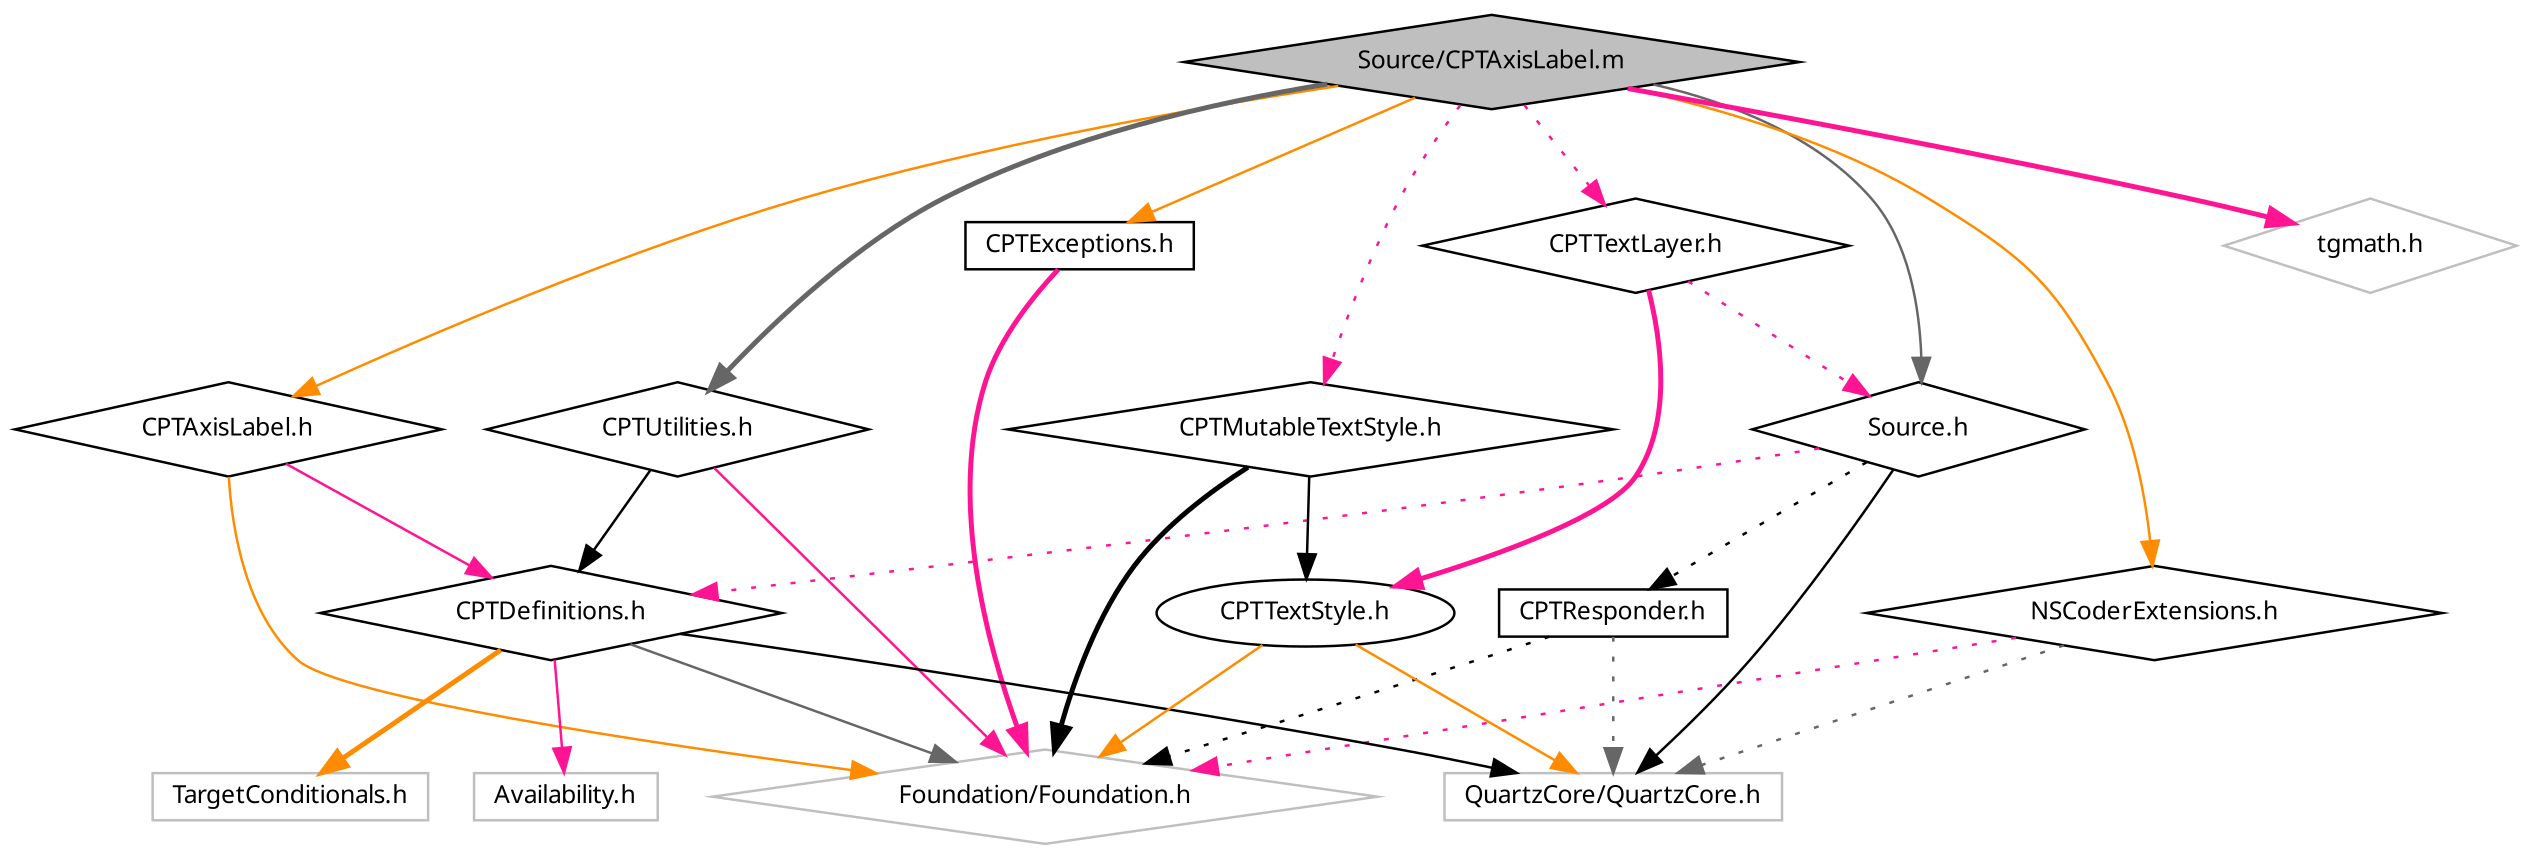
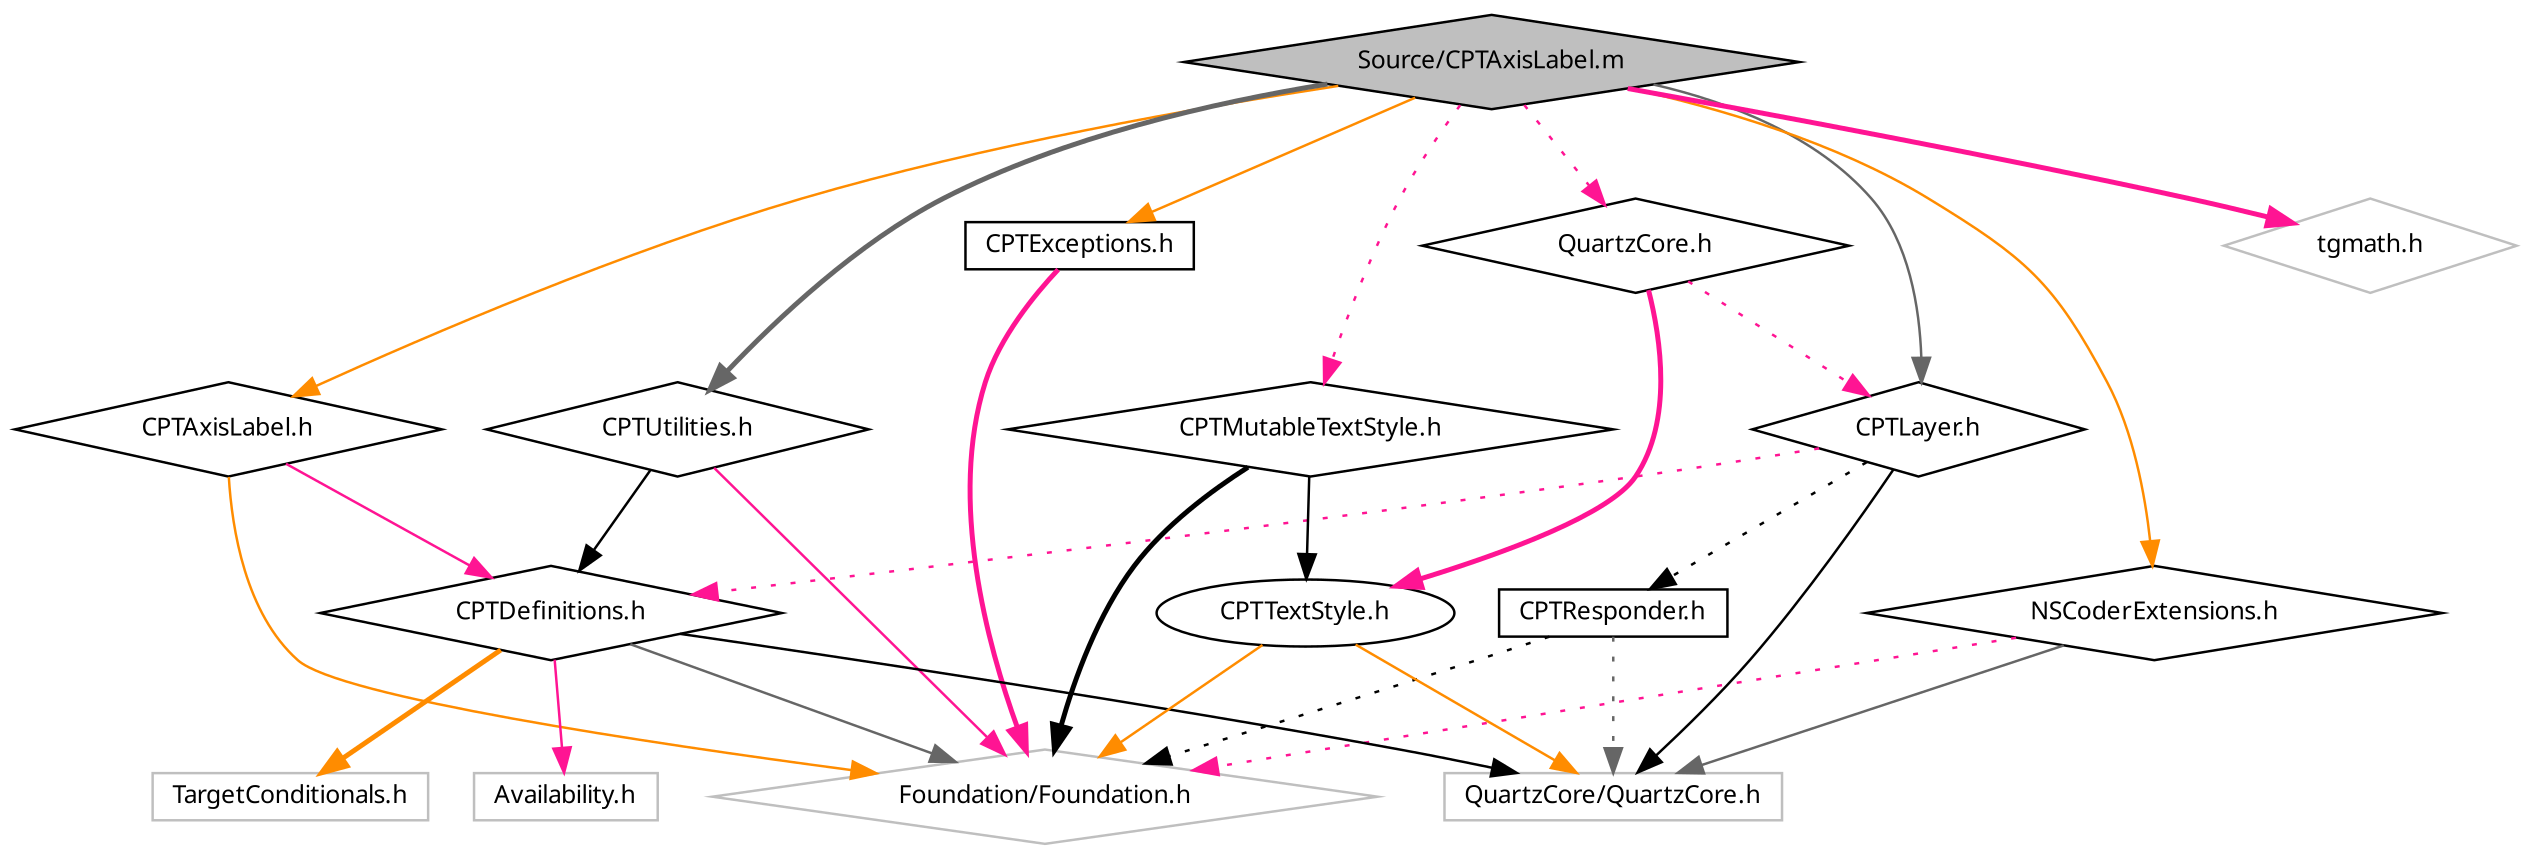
(1636, 246) -> (1636, 246)
(1919, 429) -> (1919, 429)
(1883, 705) -> (1883, 705)
